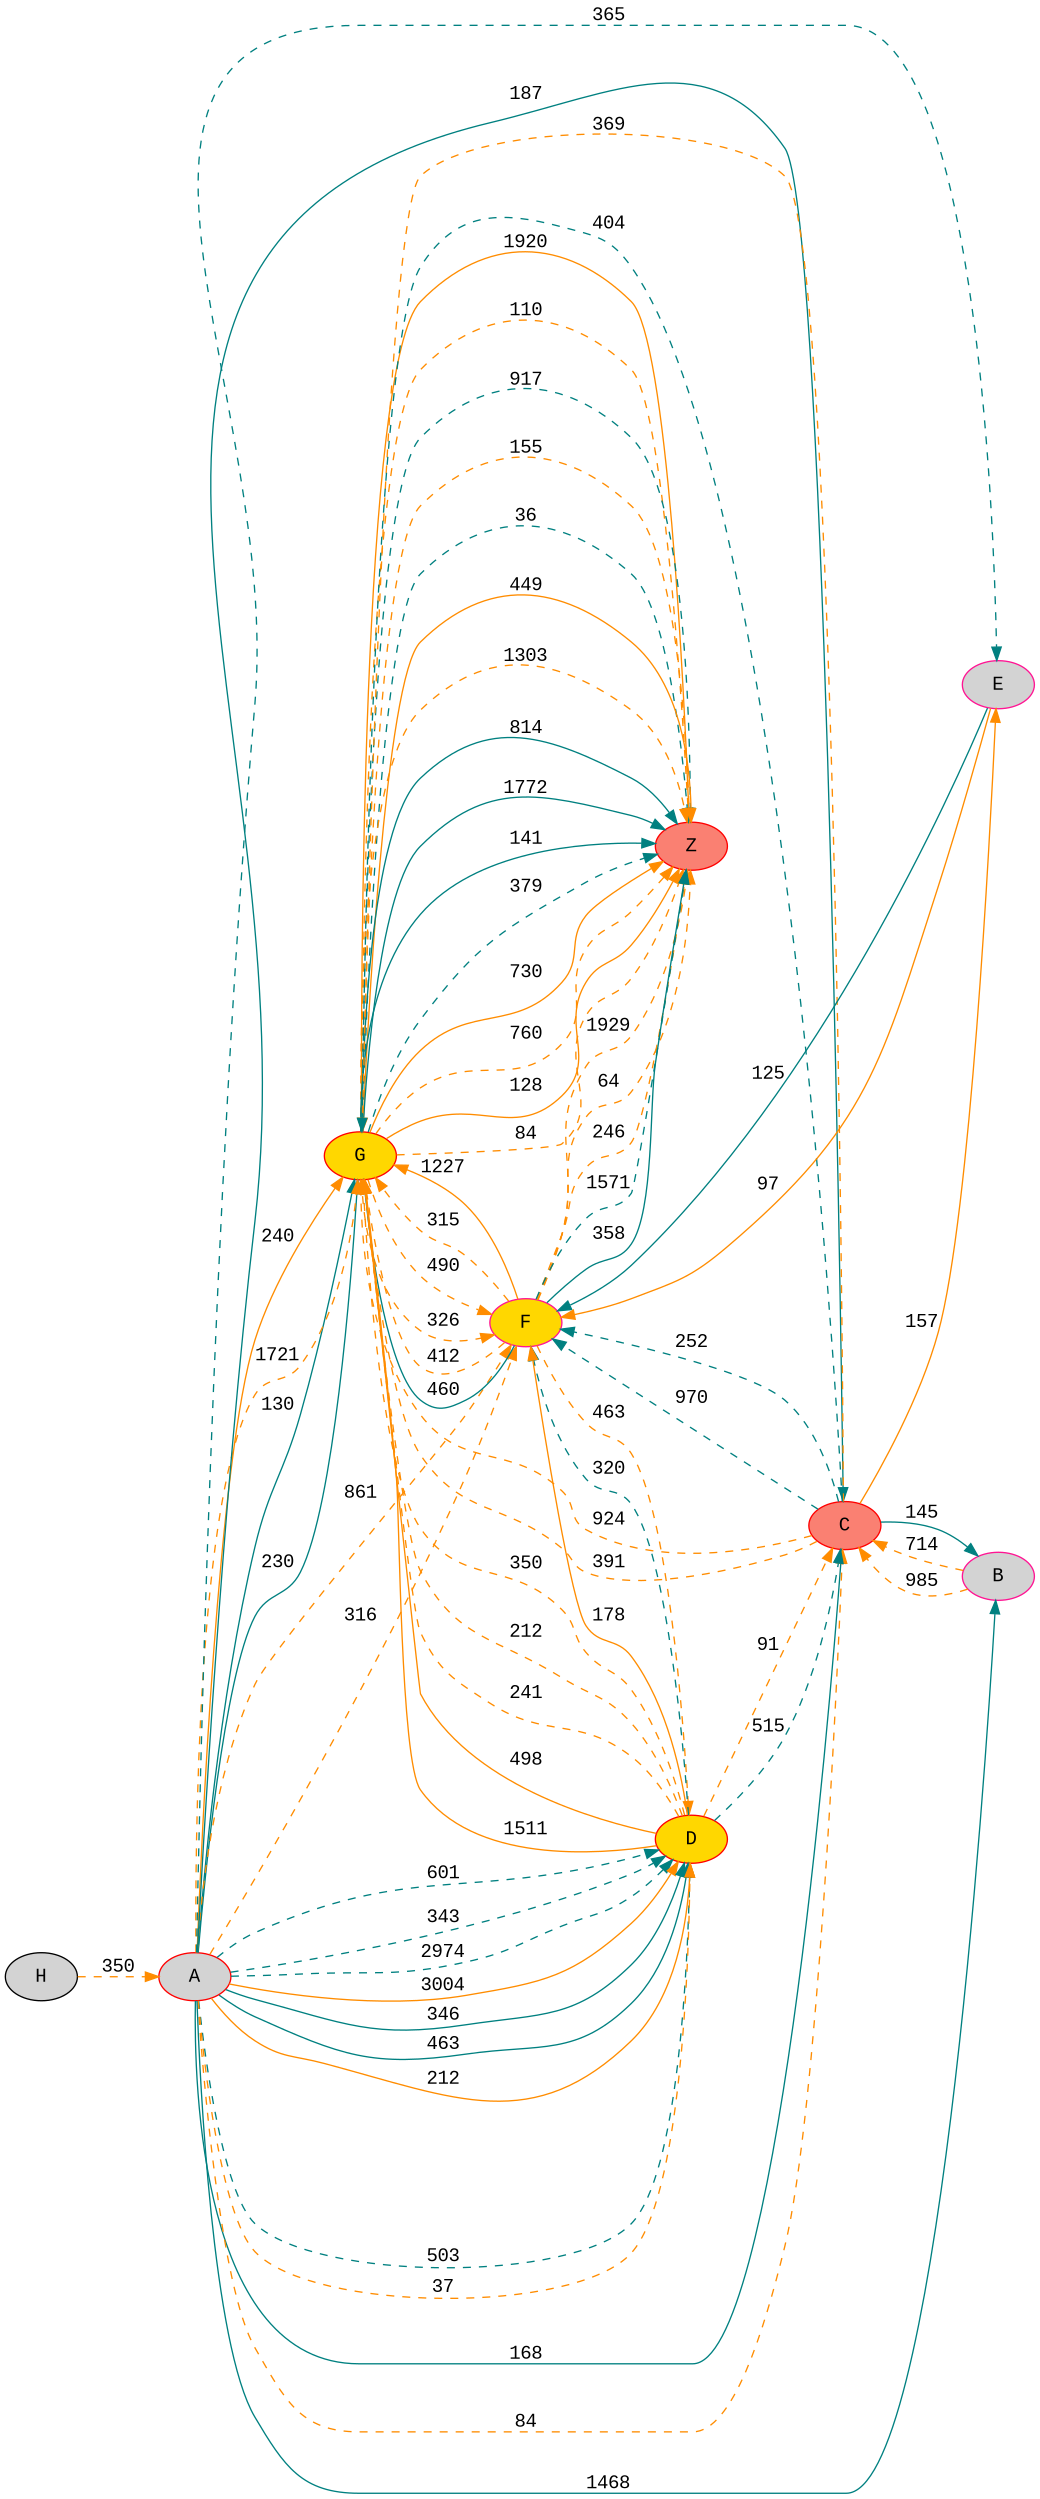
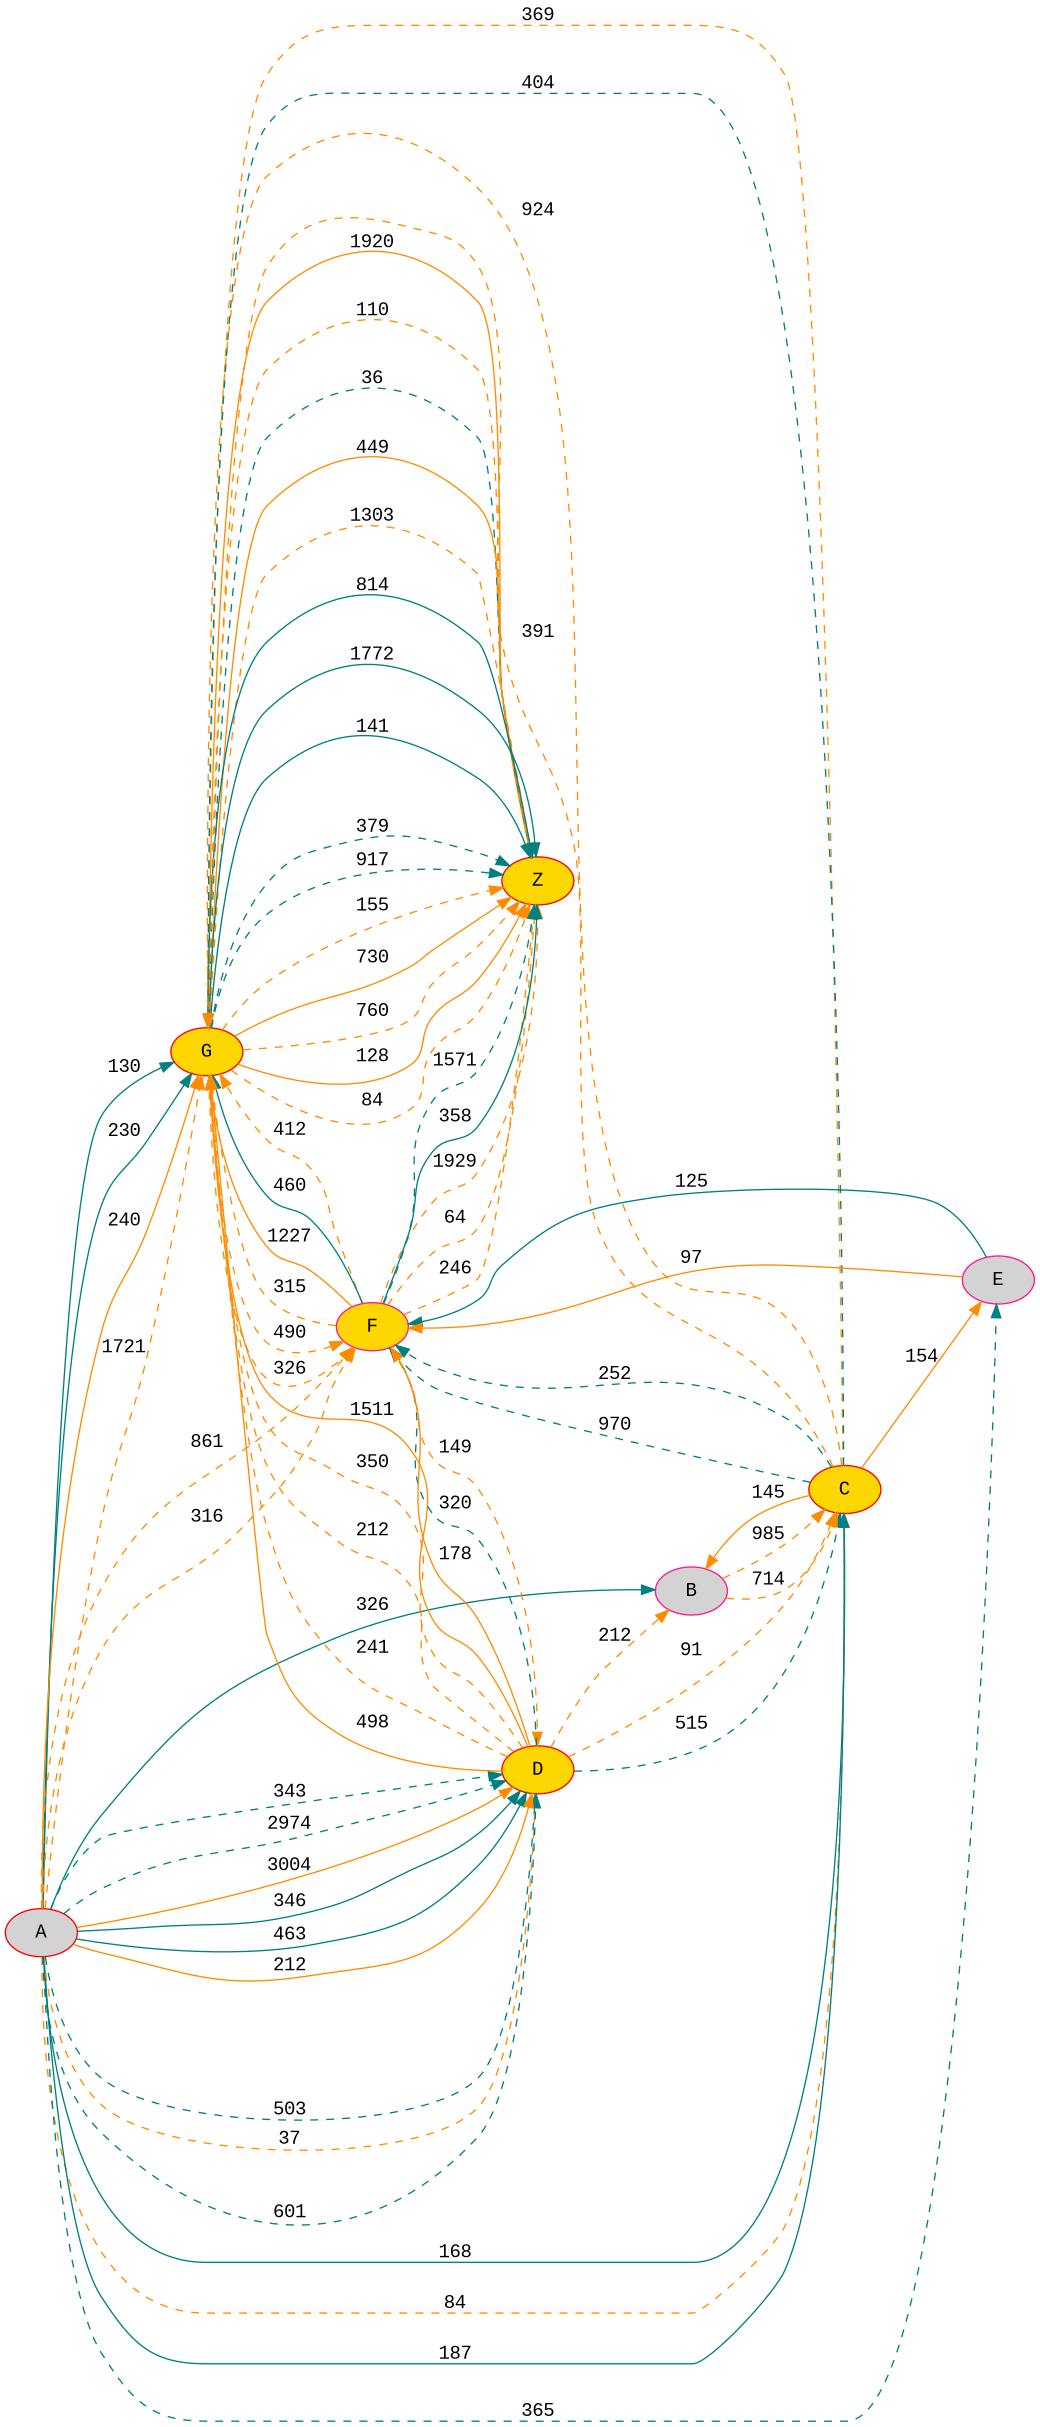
(691, 846) -> (538, 881)
(922, 1322) -> (922, 1357)
(609, 1413) -> (455, 1448)
(845, 1526) -> (845, 1490)
(927, 1526) -> (755, 1517)
none -> (597, 1676)
(41, 1977) -> none
(609, 2483) -> (372, 1605)
